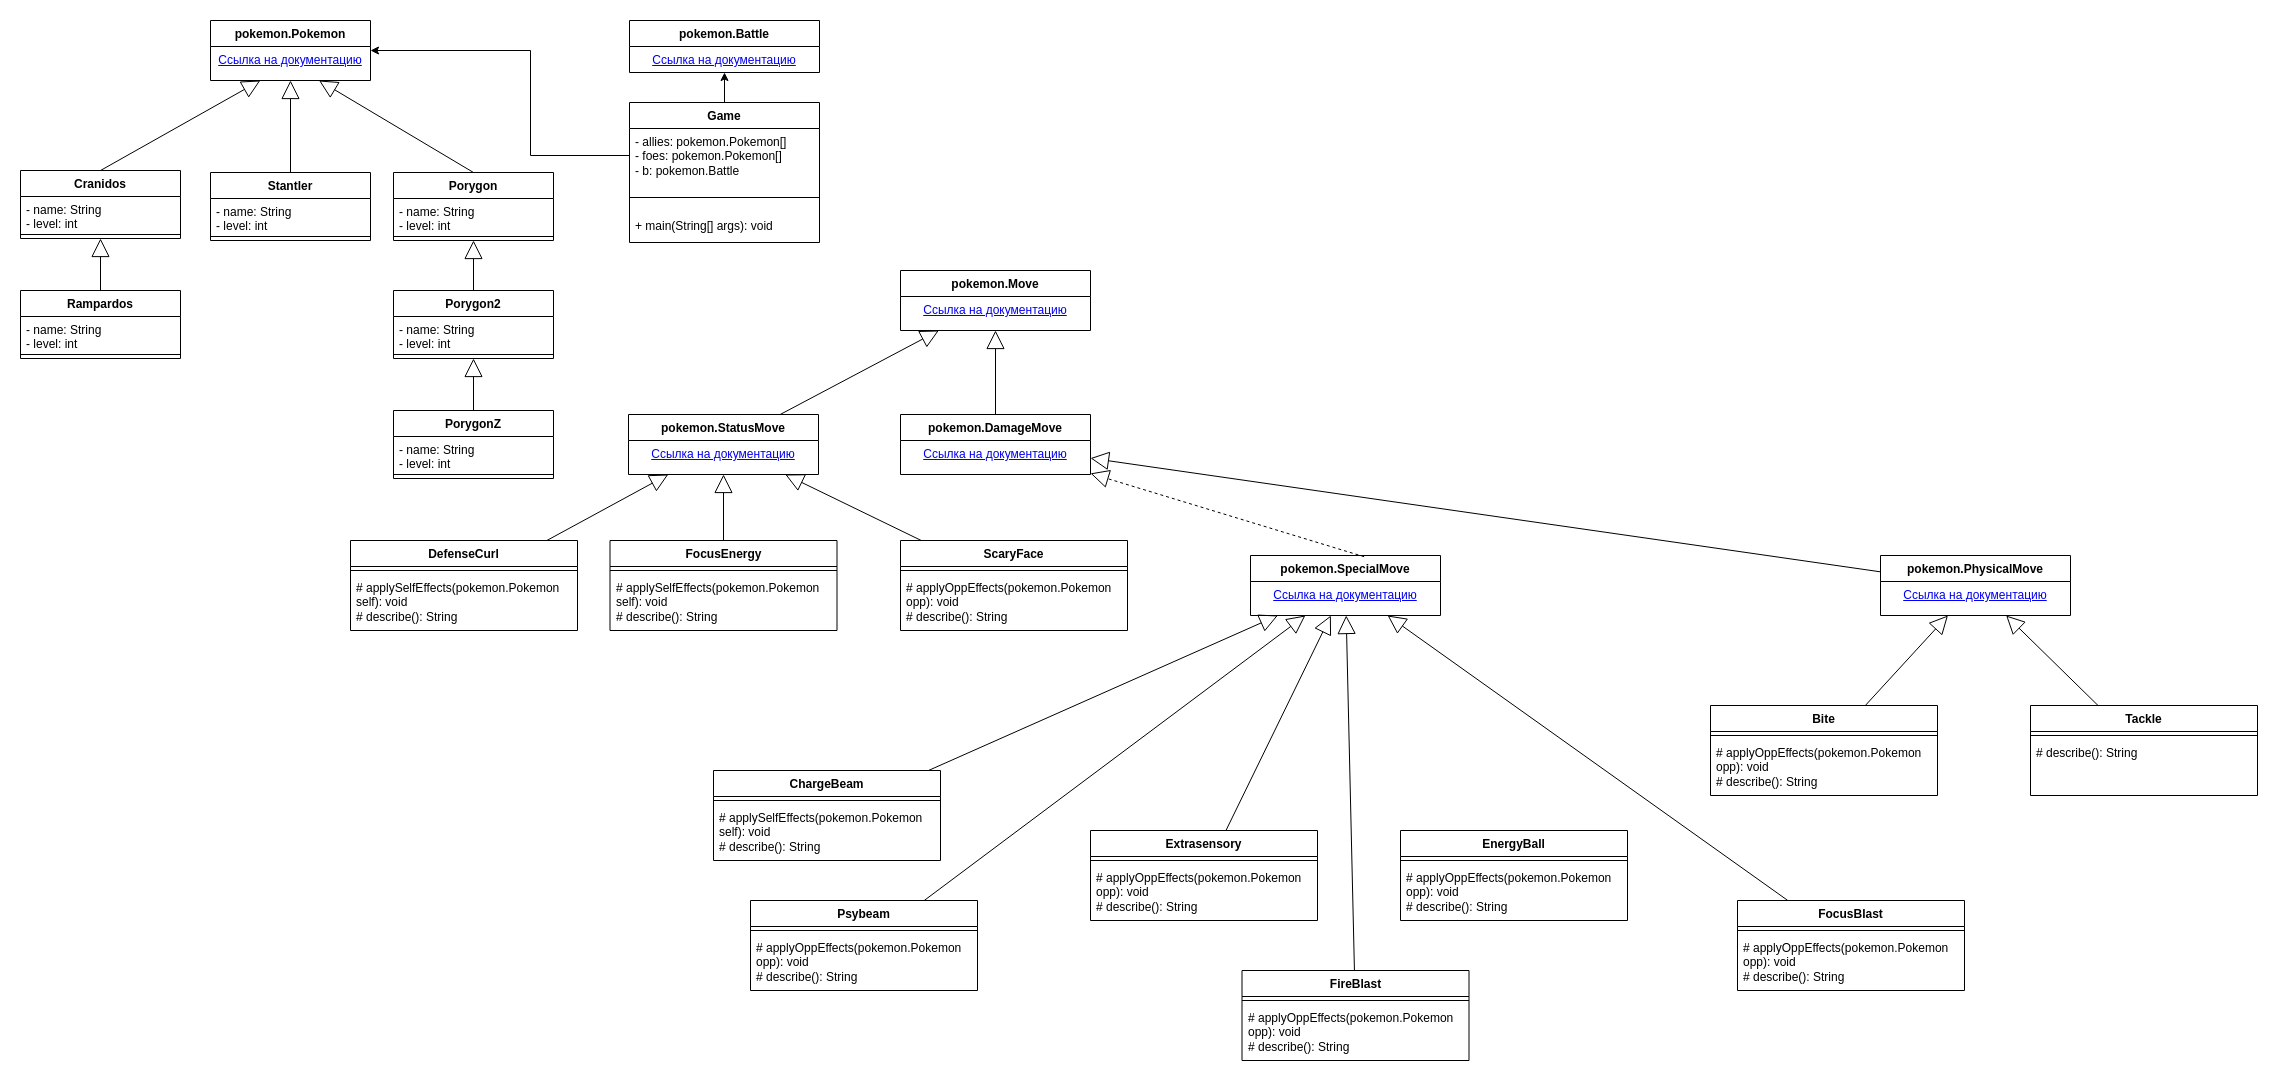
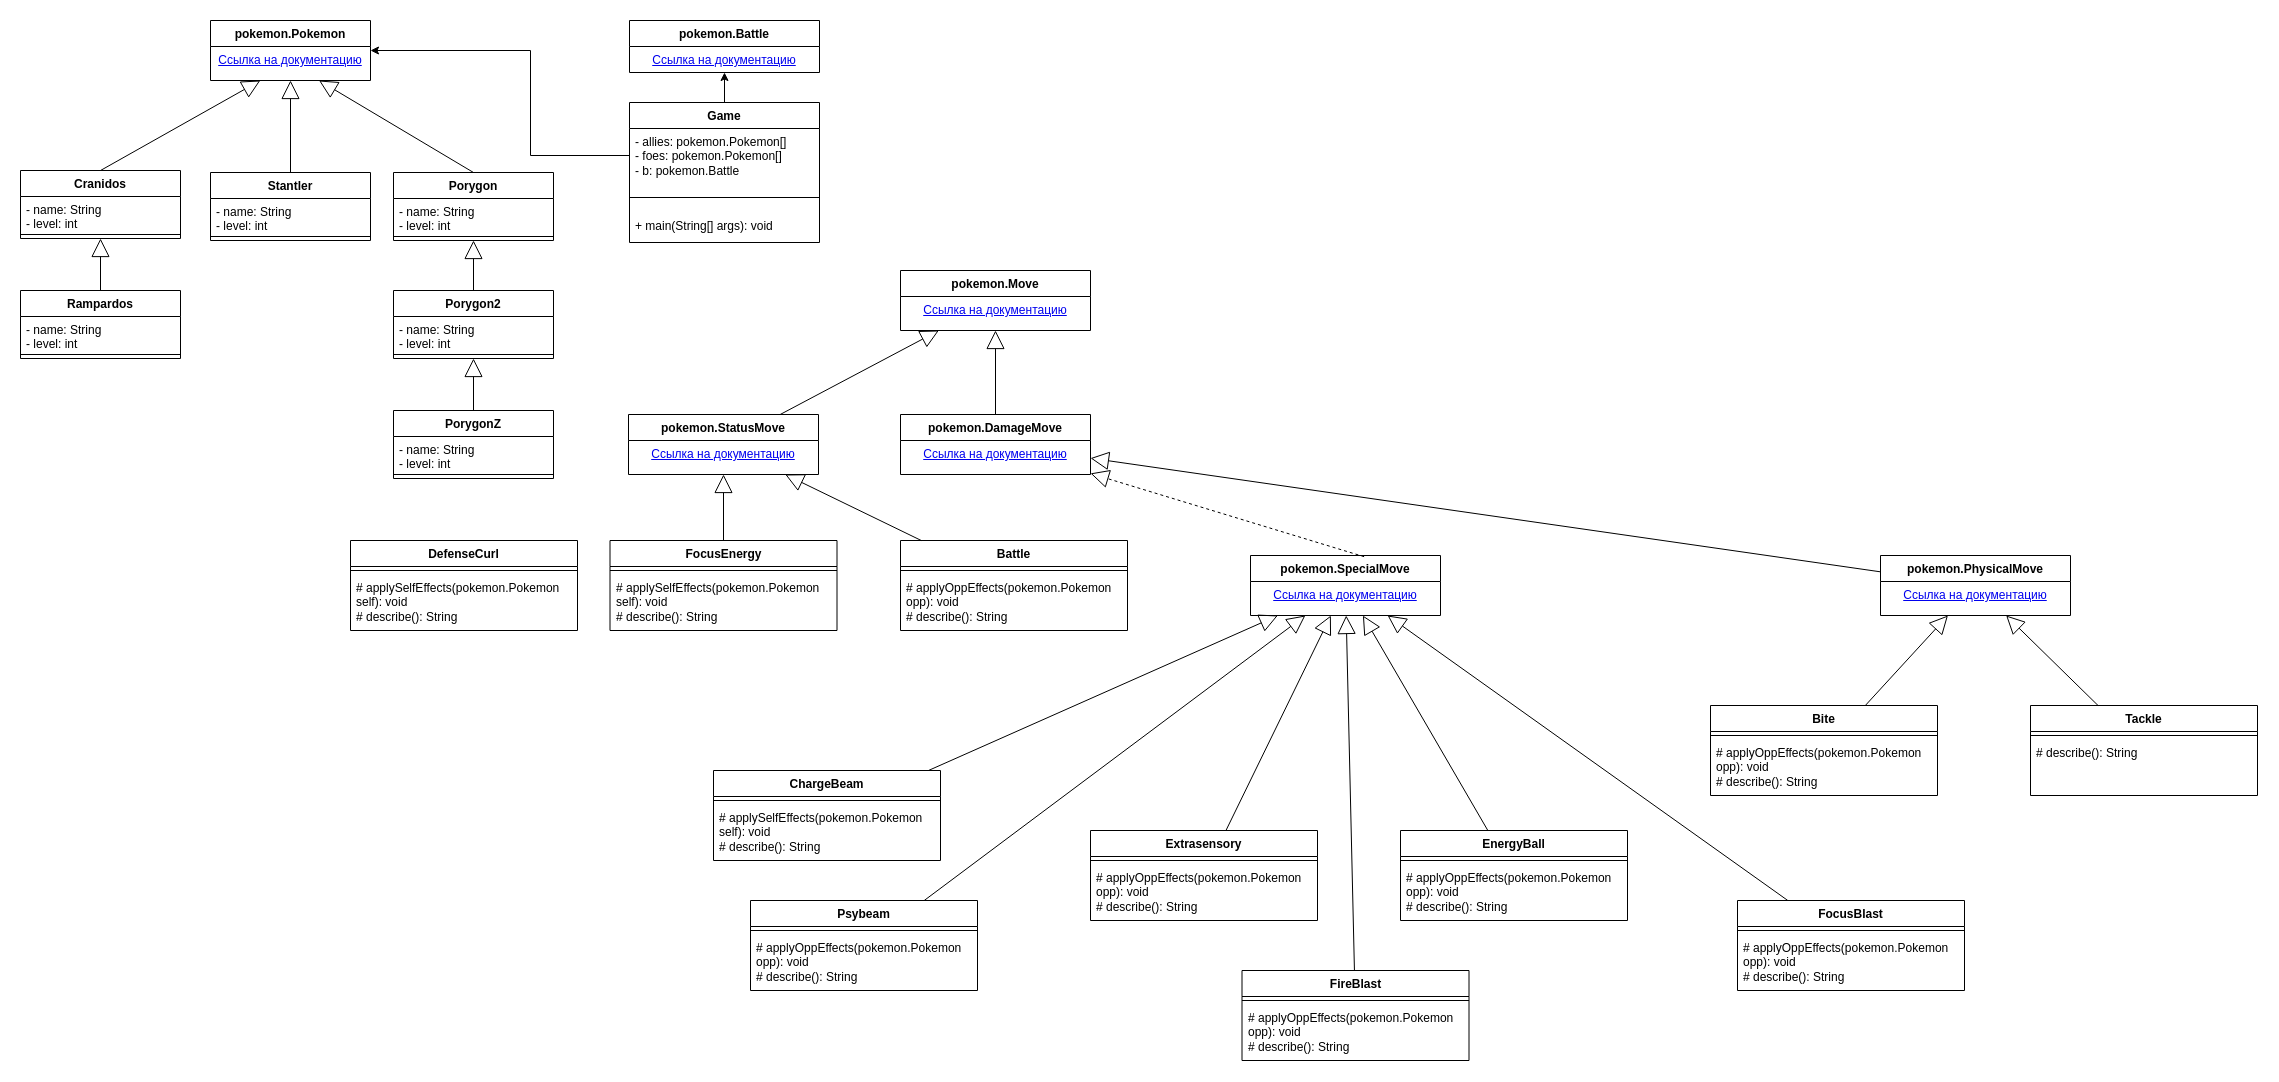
(600, 512) -> none
(1014, 555) -> (1014, 555)
none -> (1430, 731)
